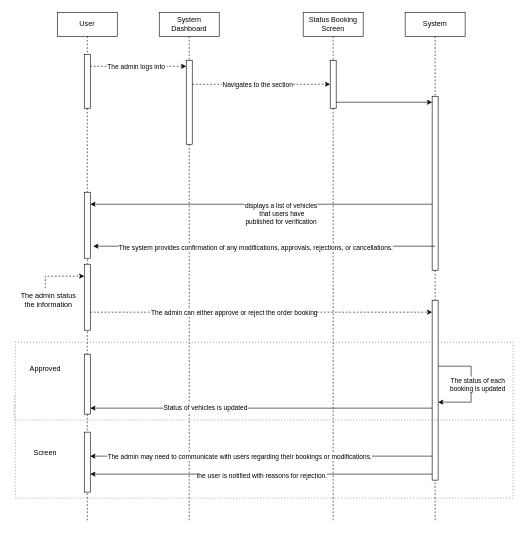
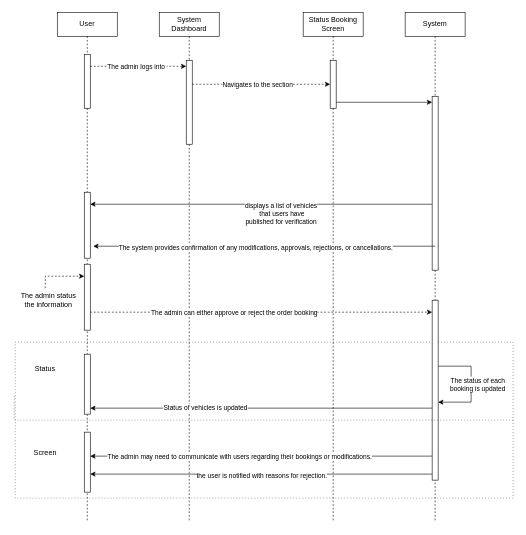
(45, 369) -> (45, 369)
